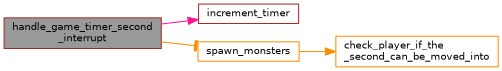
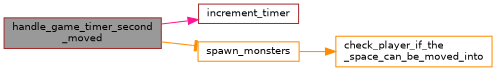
(83, 33) -> (83, 33)
(417, 52) -> (414, 52)
